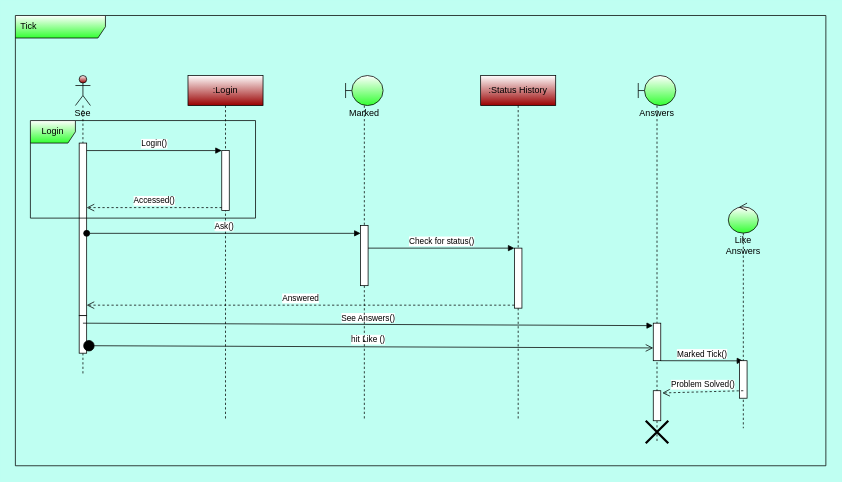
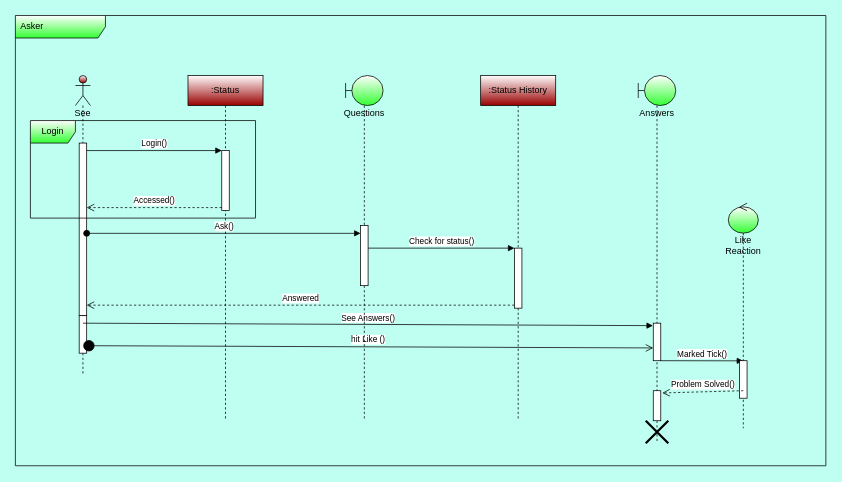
(30, 27) -> (33, 27)
(225, 90) -> (225, 90)
(364, 113) -> (364, 118)
(743, 246) -> (743, 251)
